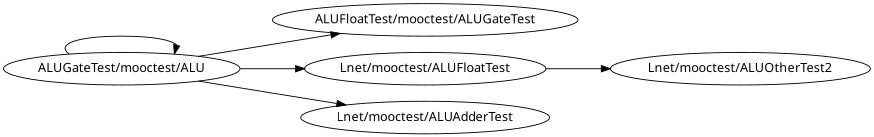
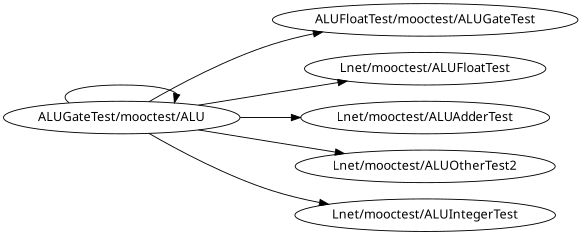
(573, 69) -> (267, 141)
none -> (425, 215)
